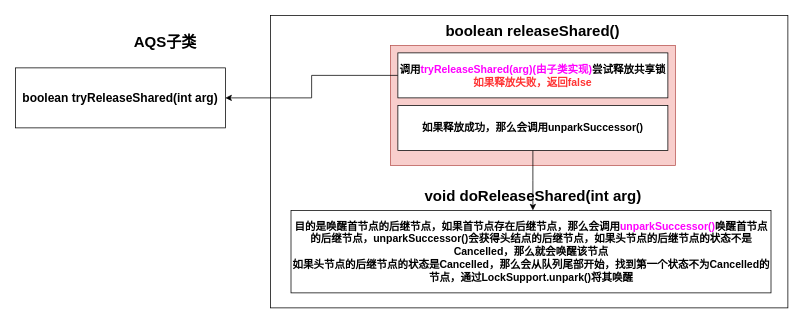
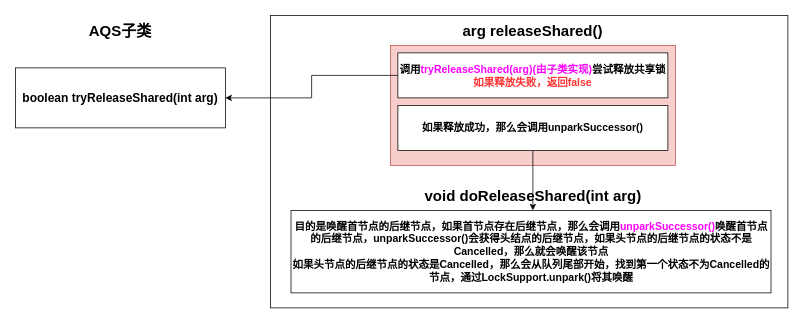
(533, 30) -> (533, 30)
(165, 42) -> (120, 30)
